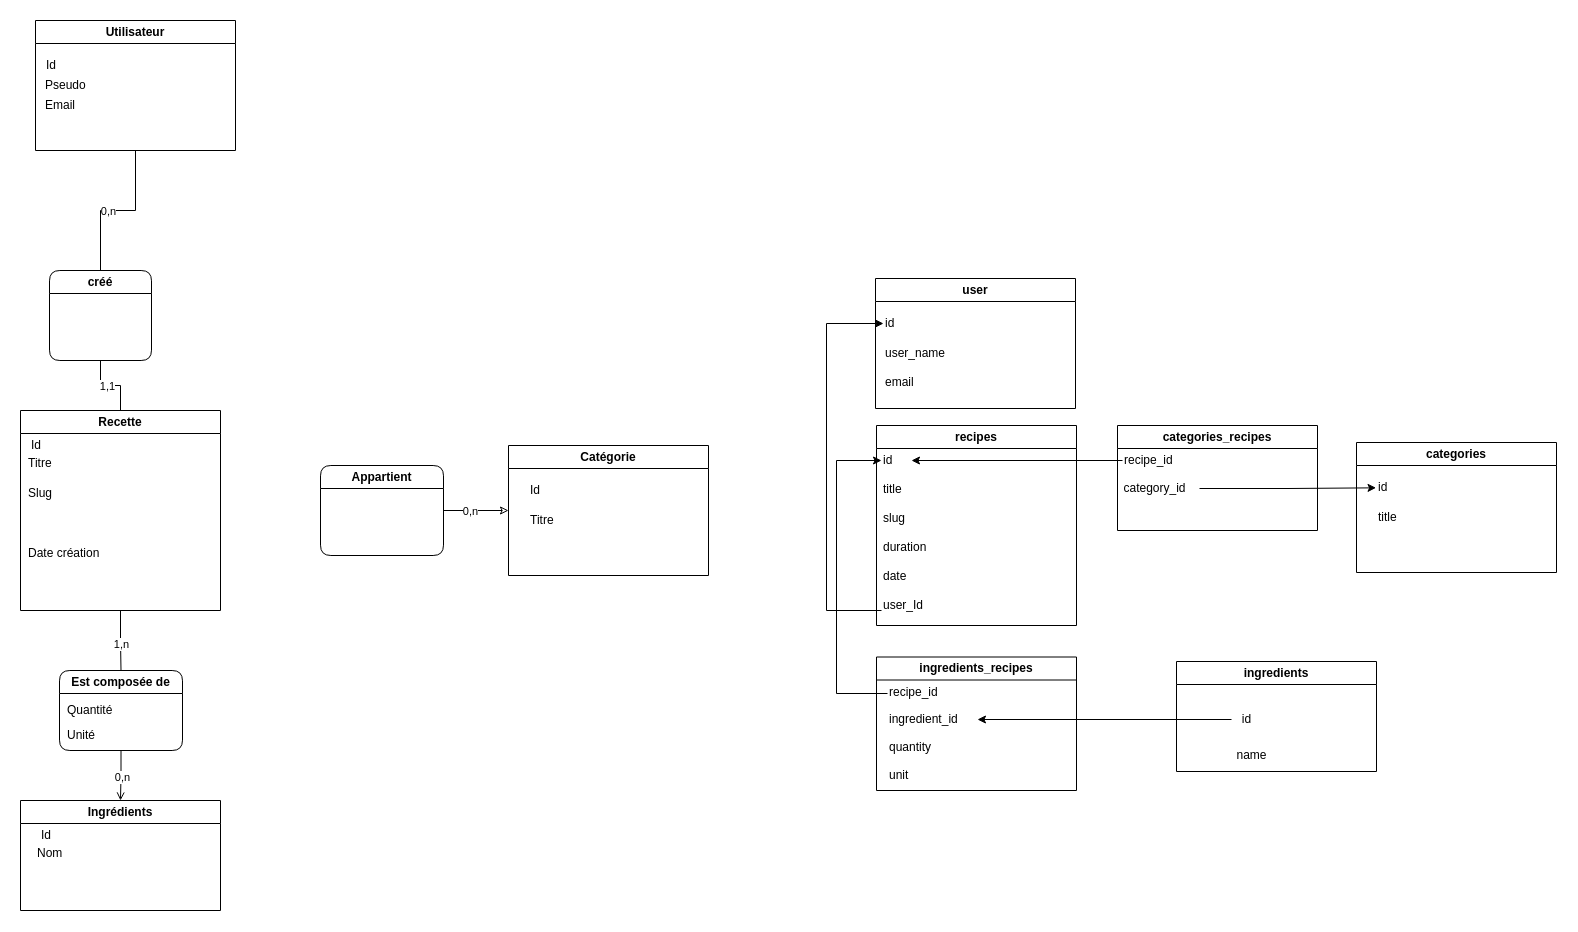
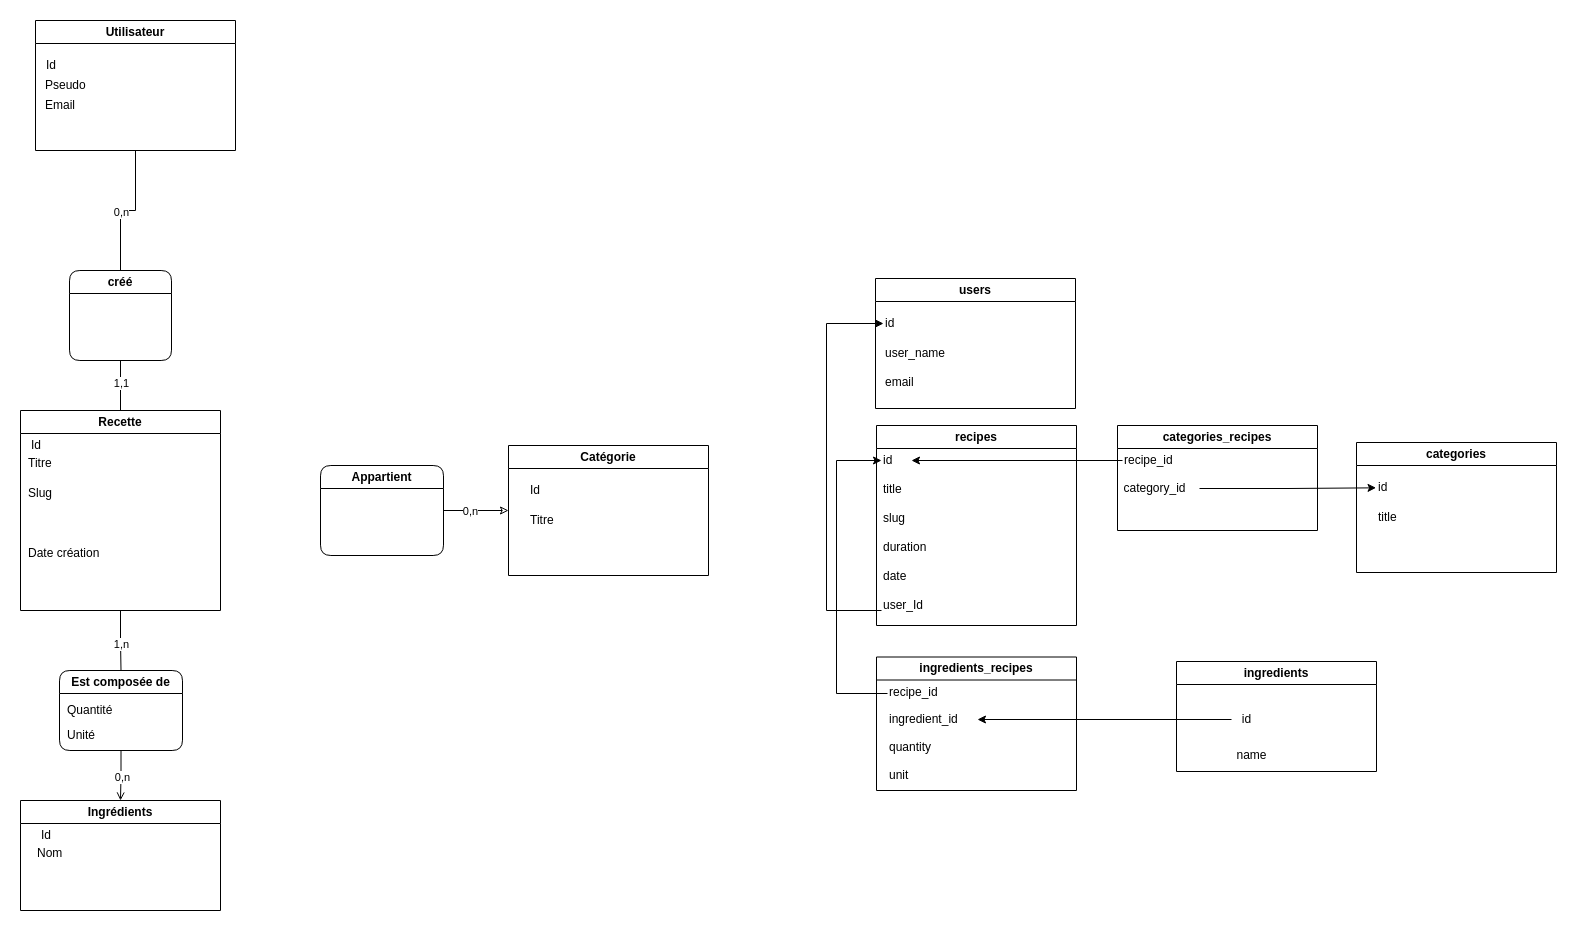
(976, 291) -> (976, 291)
(101, 316) -> (121, 316)
